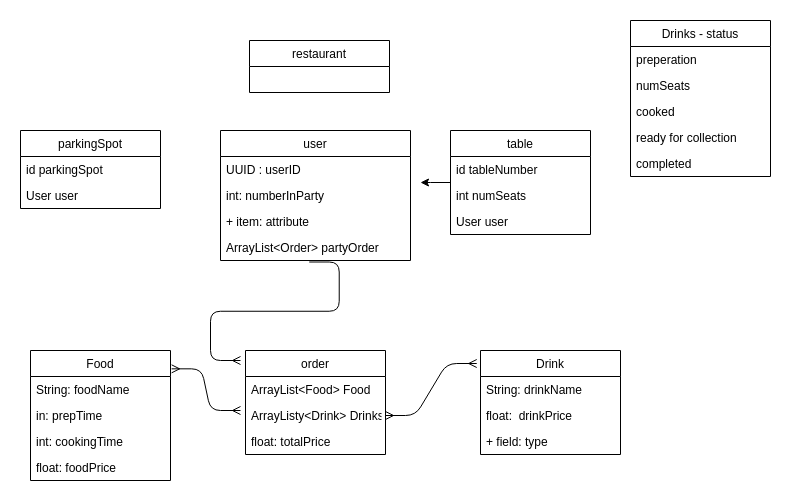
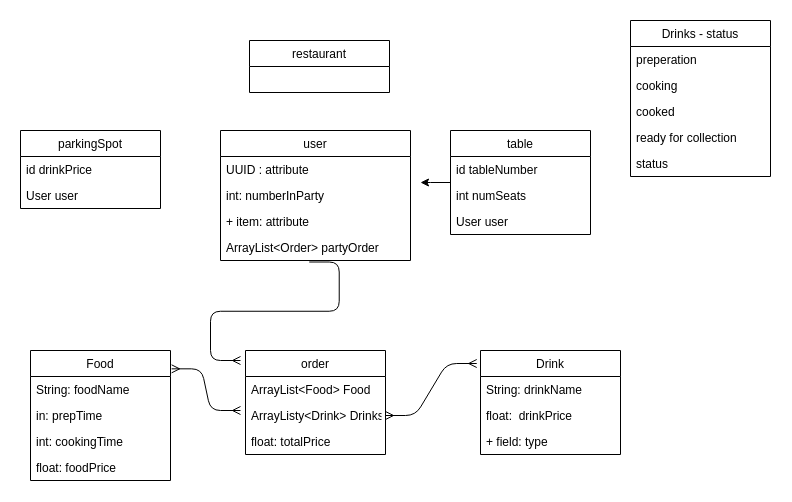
(663, 86) -> (658, 86)
(665, 164) -> (656, 164)
(68, 170) -> (63, 170)
(265, 170) -> (274, 170)
